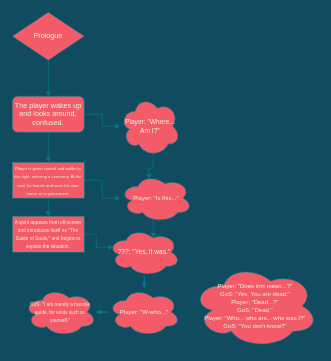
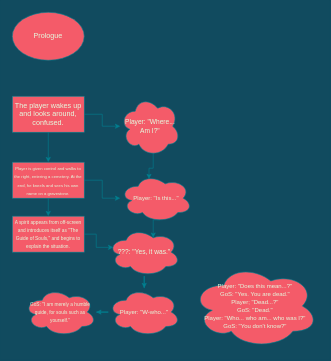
(48, 36) -> (48, 36)
(48, 60) -> none
(48, 114) -> (48, 114)
